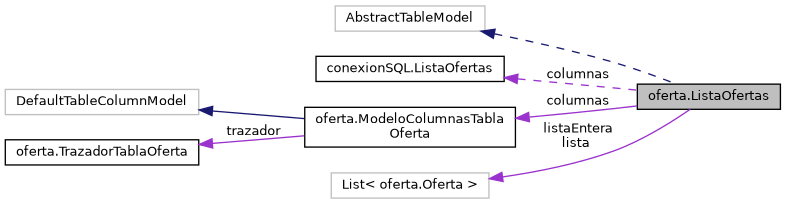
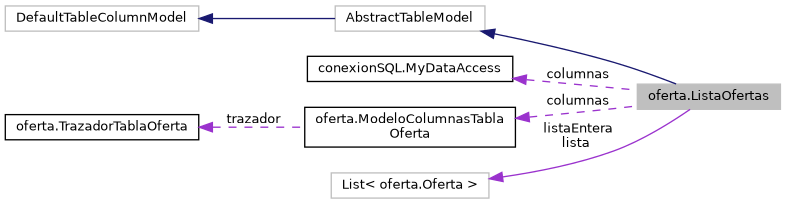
(586, 55) -> (586, 55)
(410, 69) -> (410, 69)
(709, 97) -> (709, 97)
(583, 112) -> (583, 112)
(258, 115) -> (274, 19)
(258, 140) -> (258, 127)
